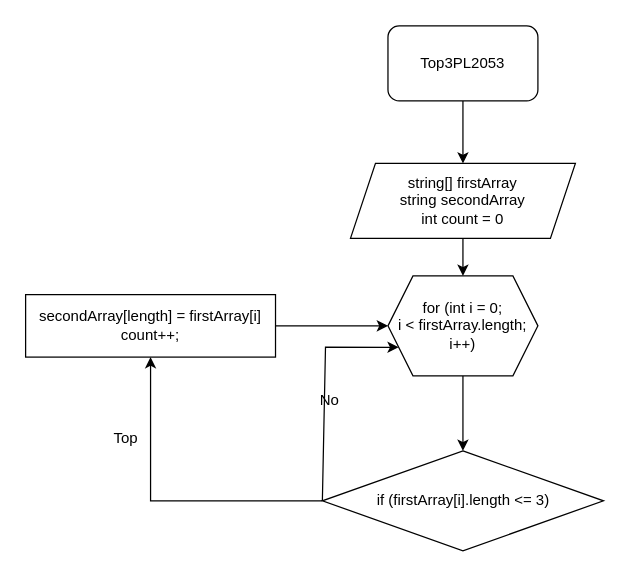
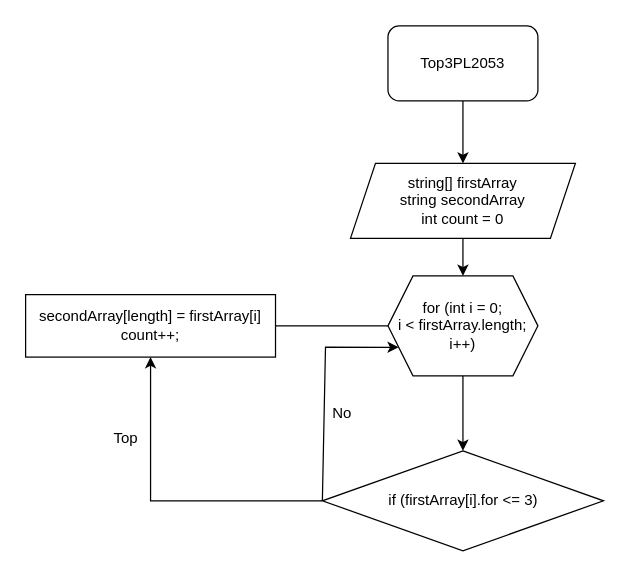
(378, 326) -> (381, 326)
(329, 401) -> (341, 413)
(464, 501) -> (464, 501)
